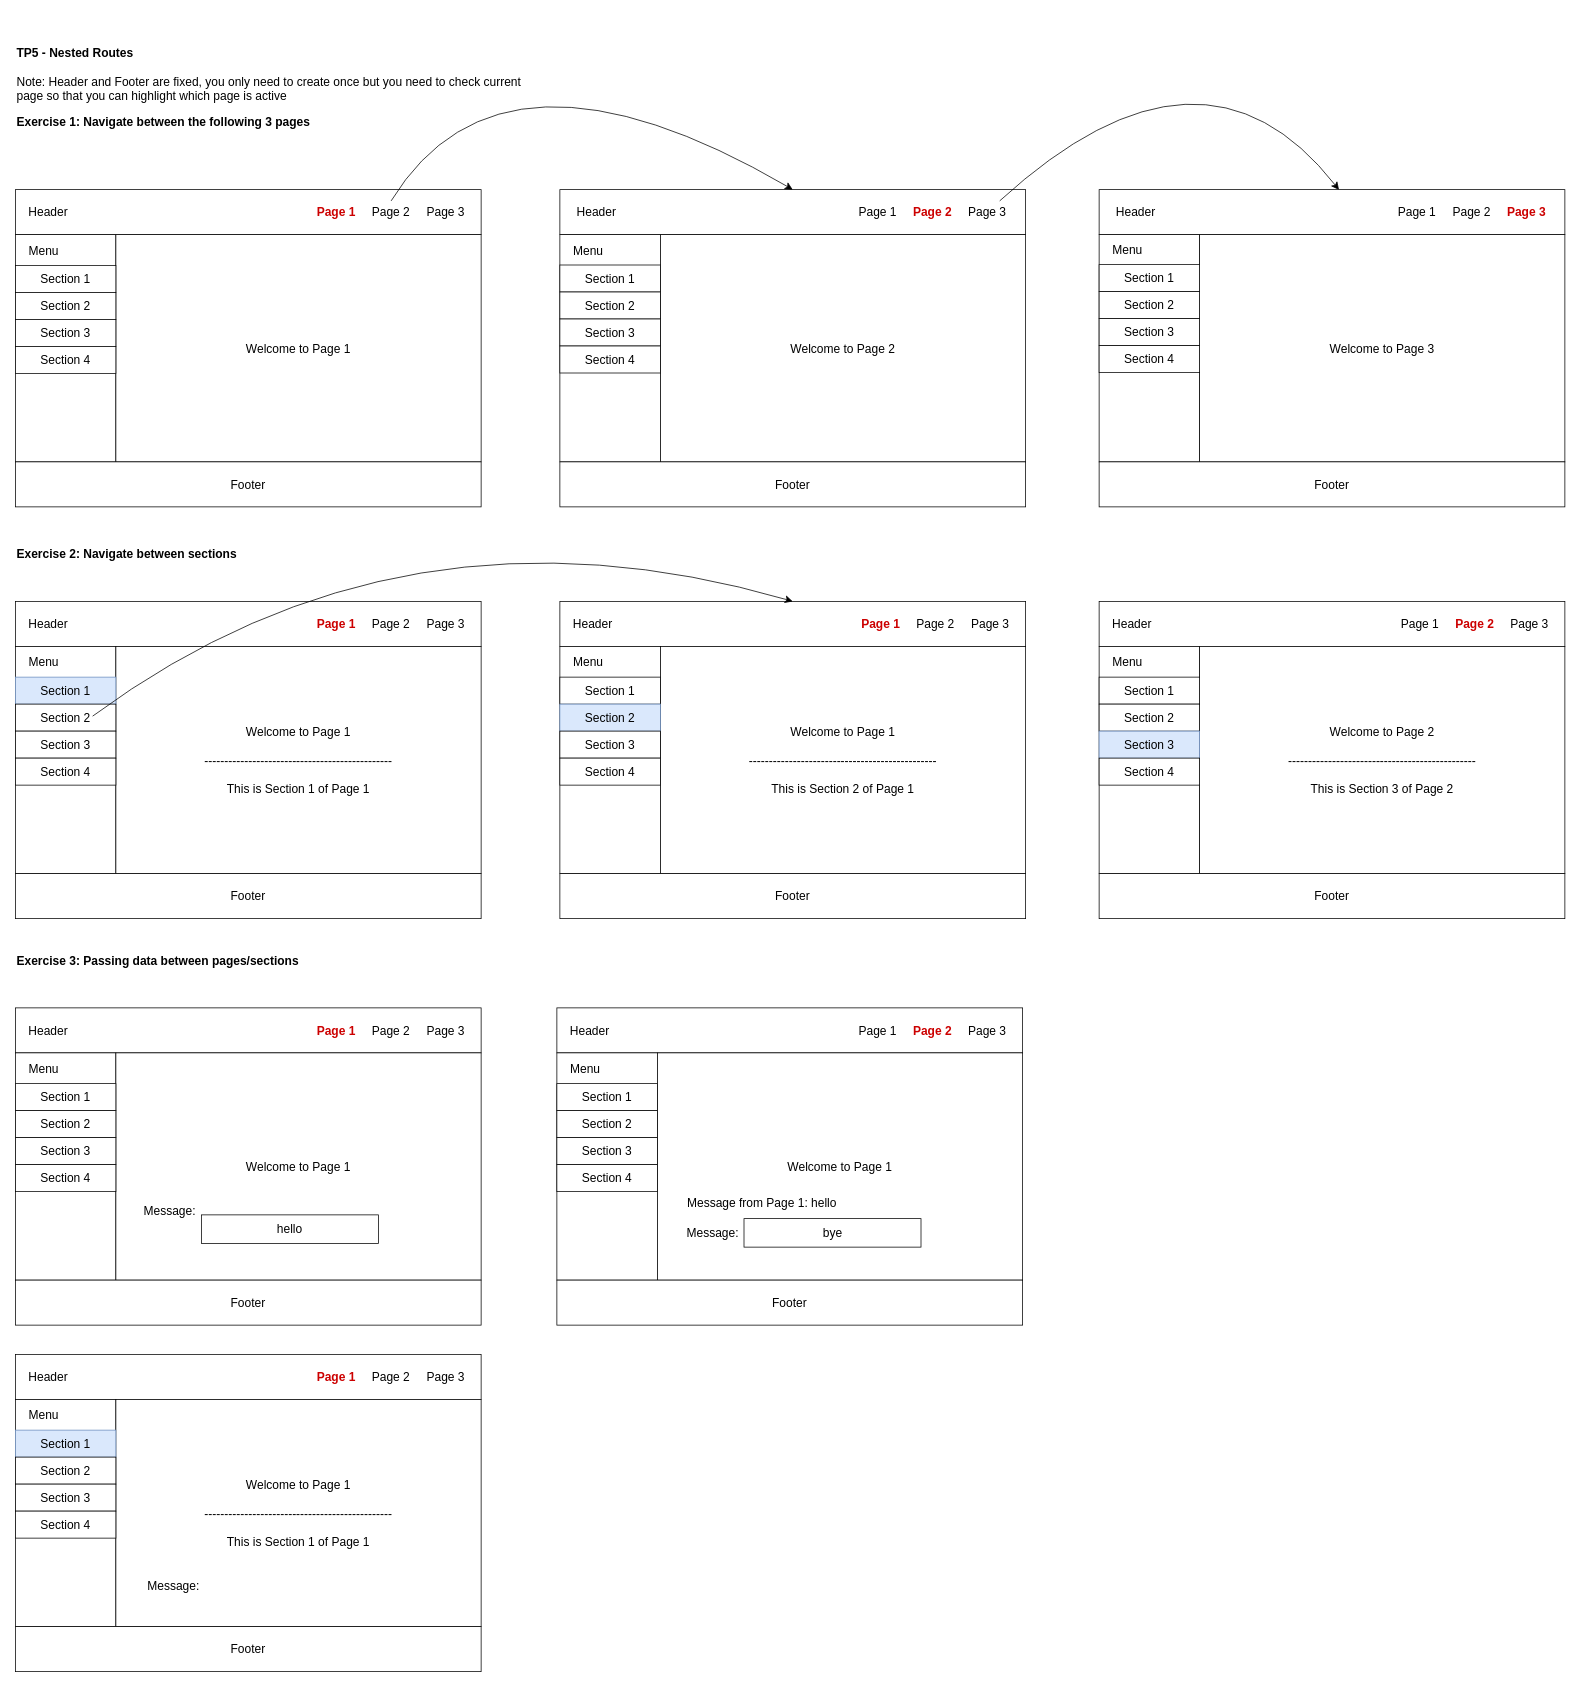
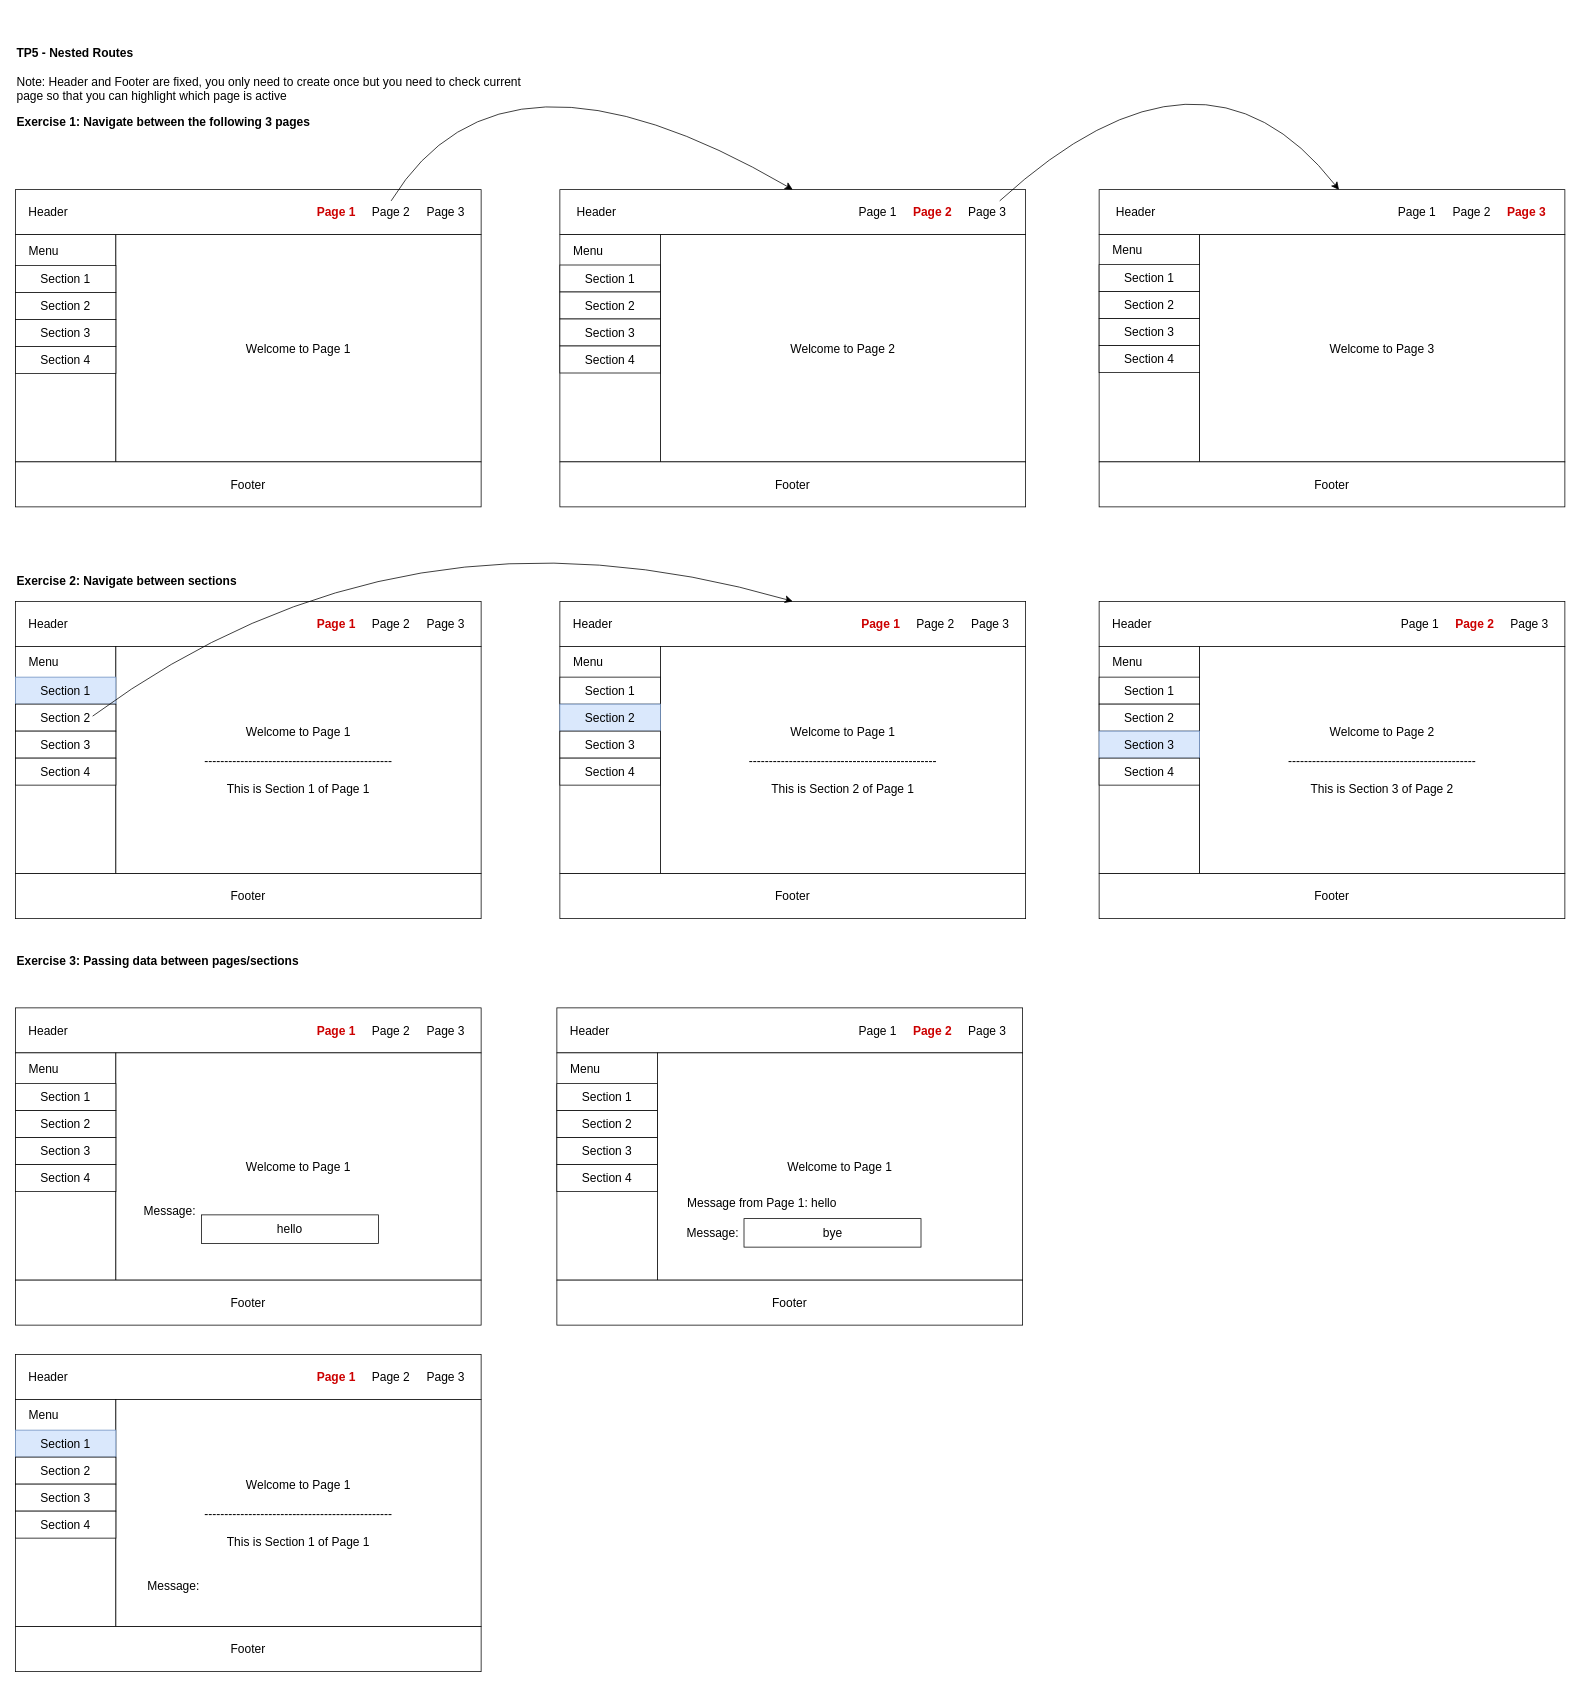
(191, 554) -> (191, 580)
